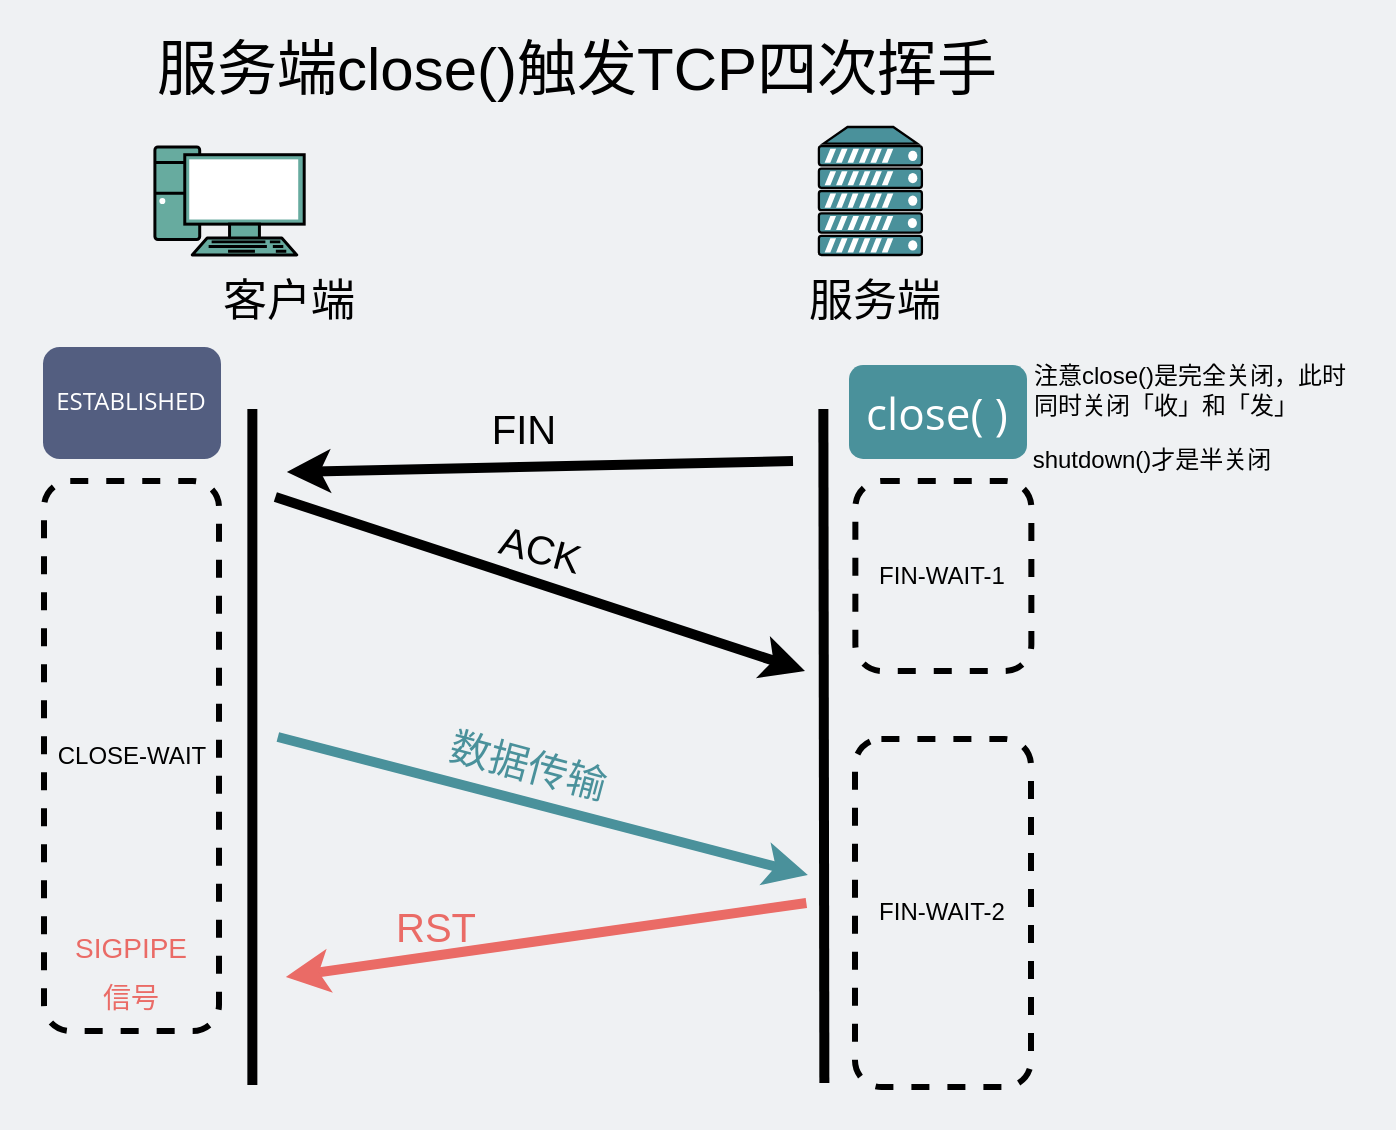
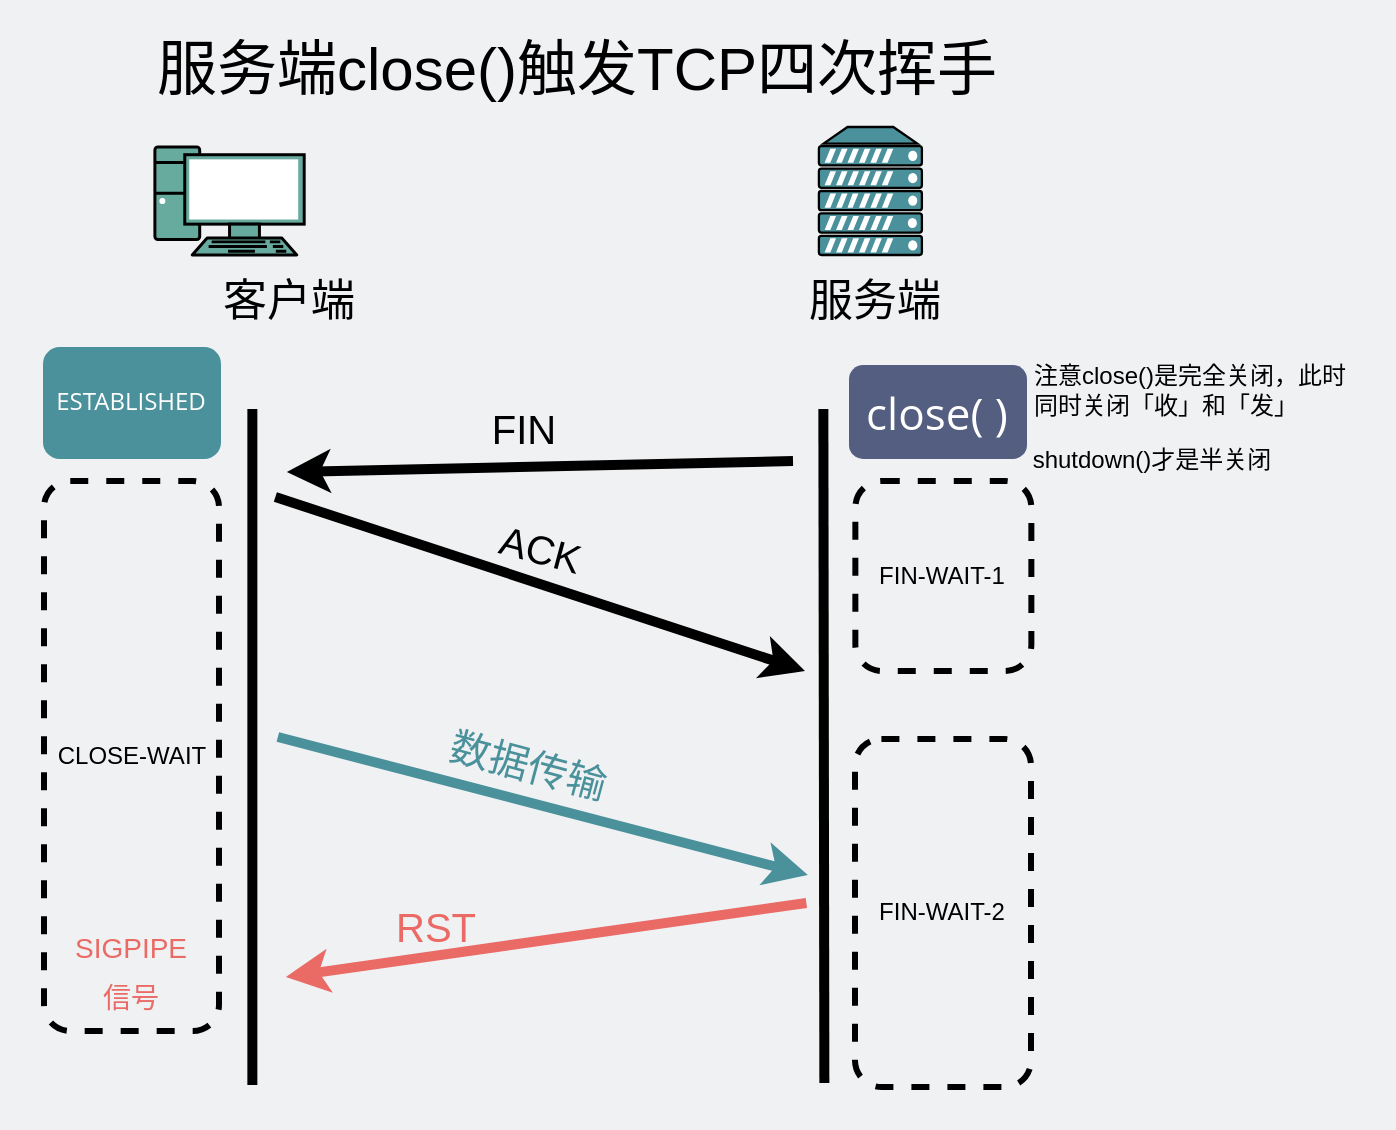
(132, 403) -> (132, 403)
(938, 412) -> (938, 412)
